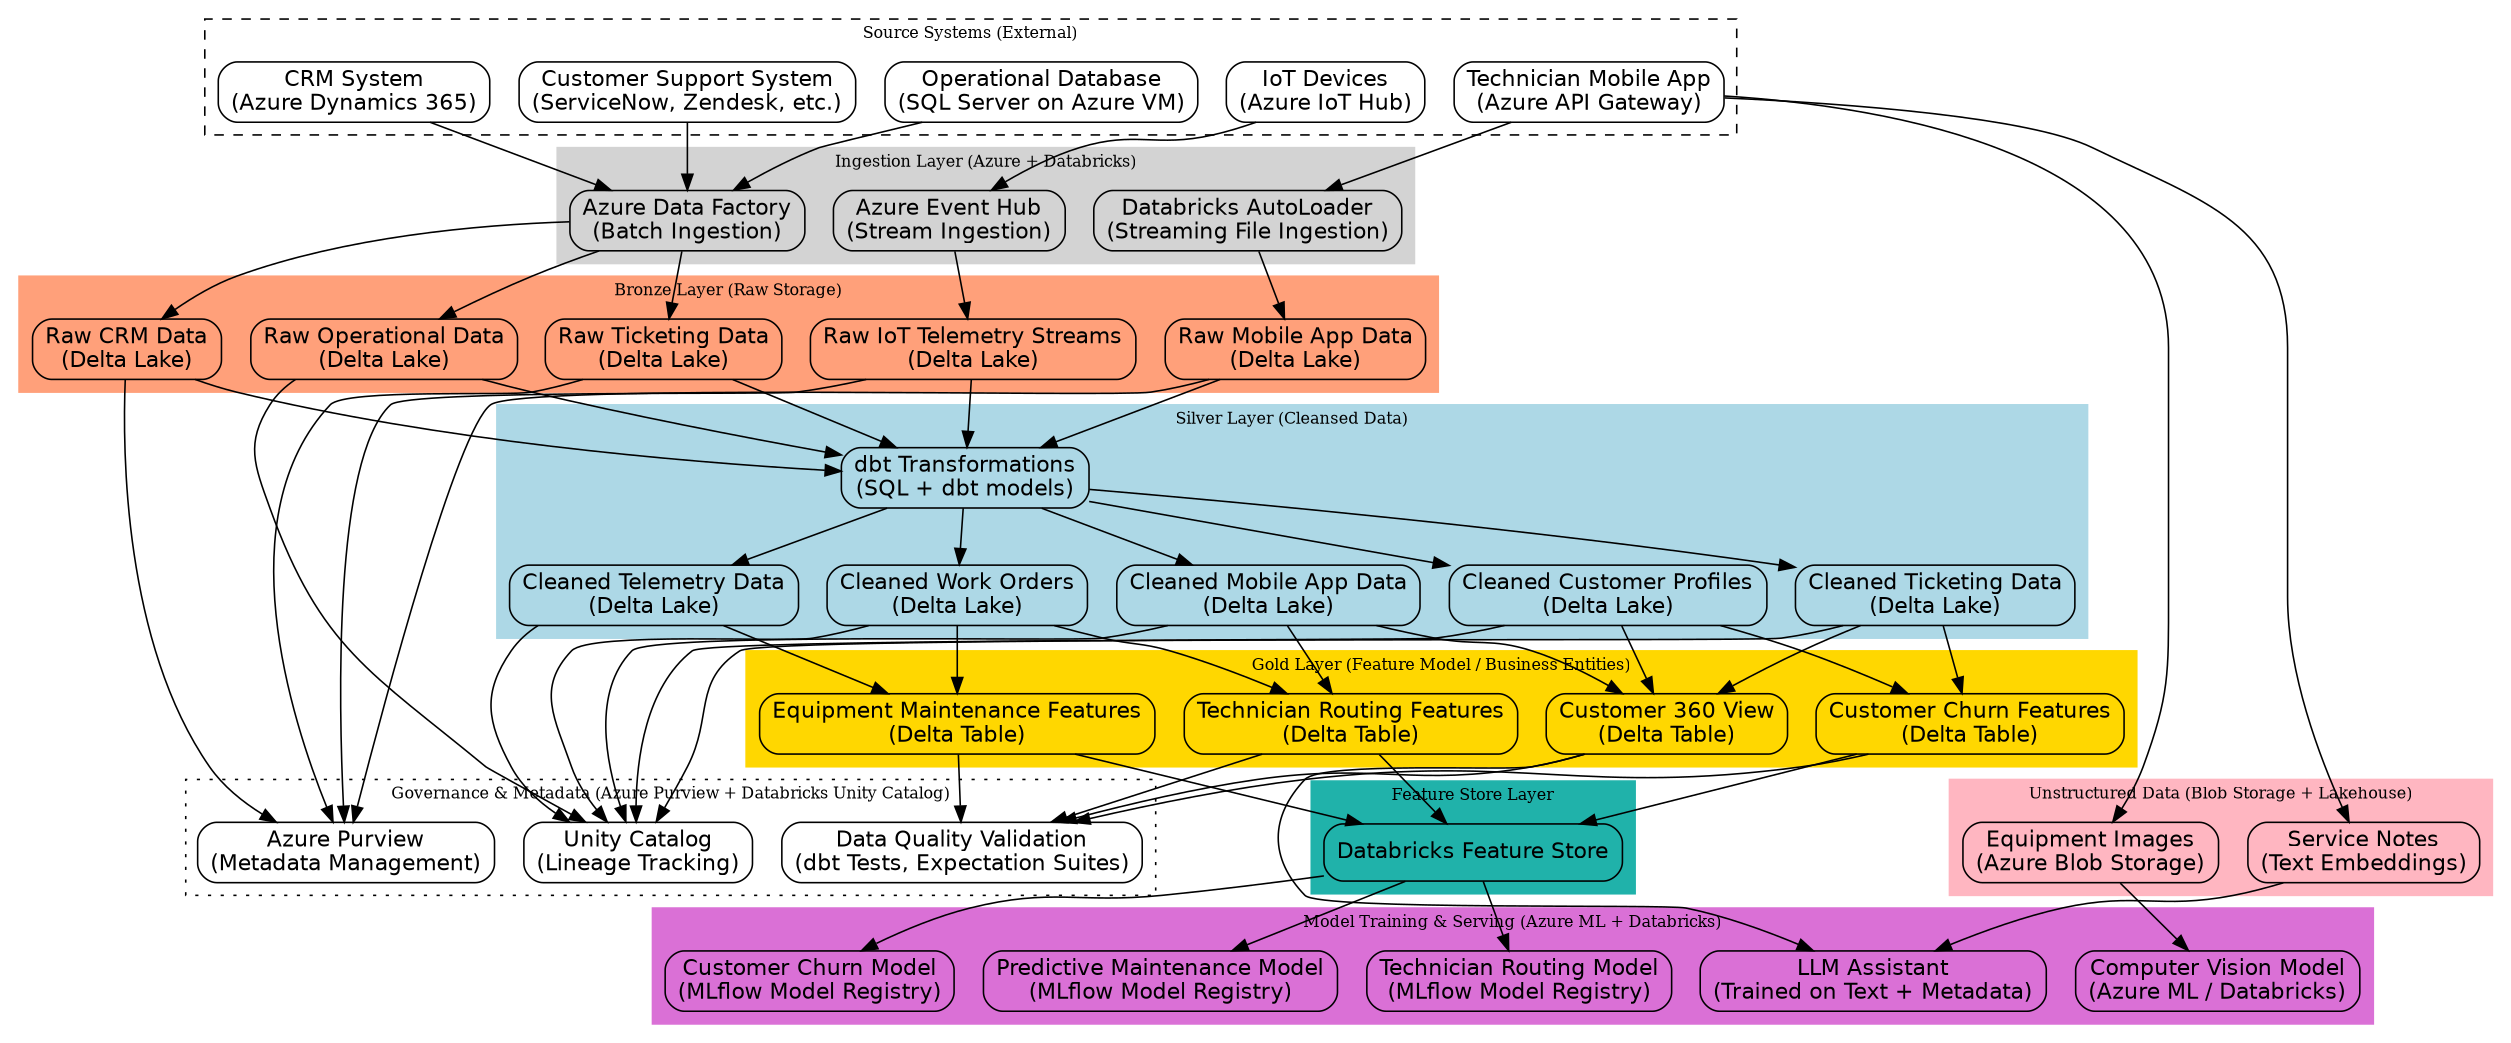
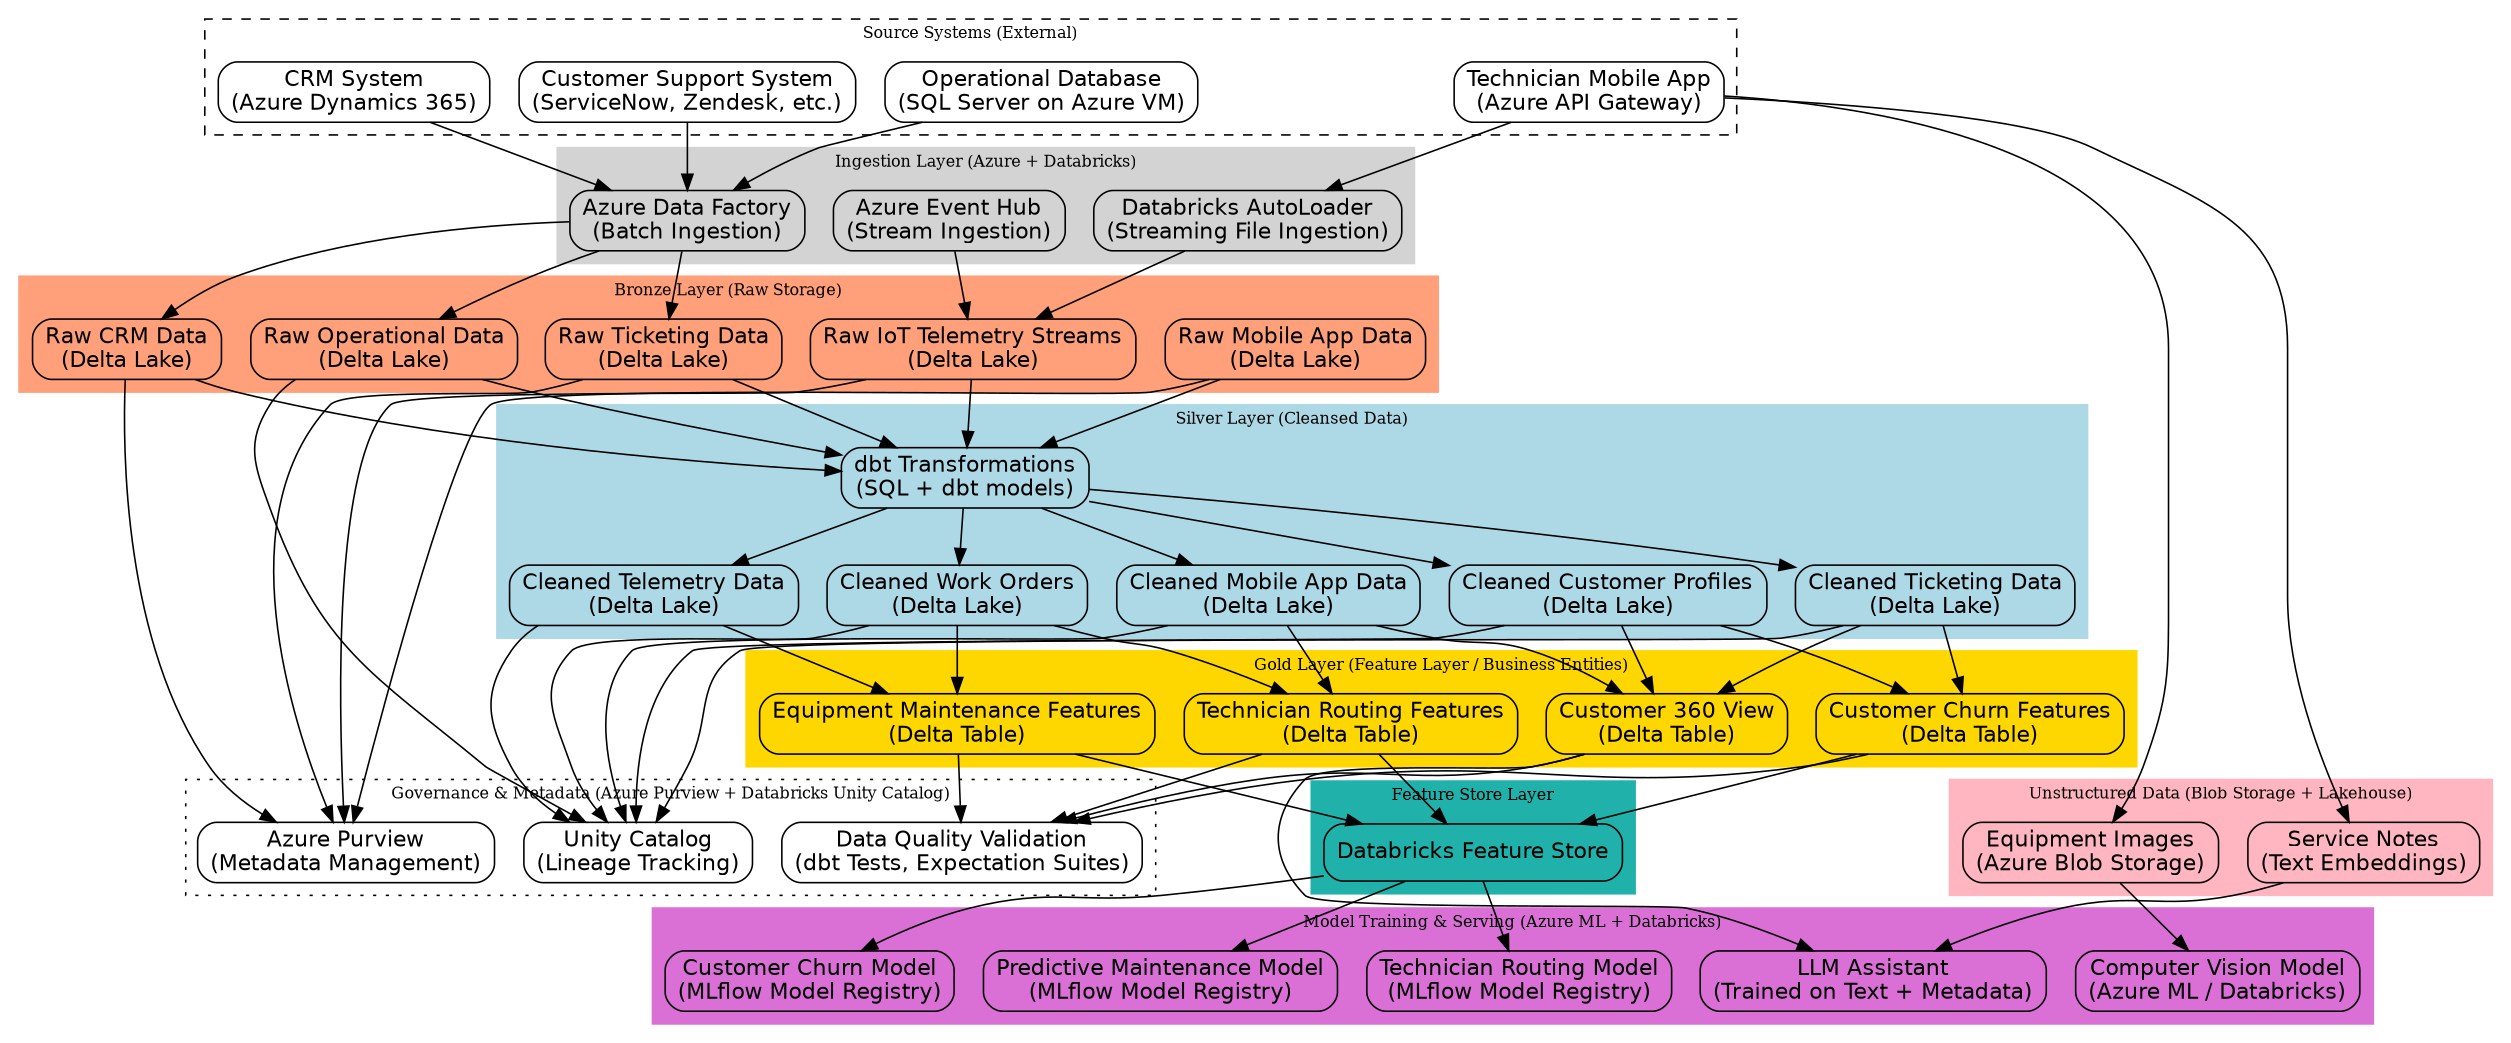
(1326, 92) -> none
(1272, 287) -> (1108, 286)
(1441, 666) -> (1441, 666)
